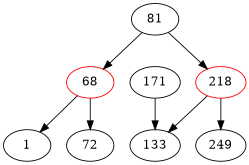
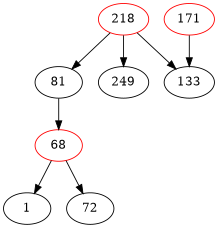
(185, 48) -> (94, 48)
(155, 82) -> (189, 19)
